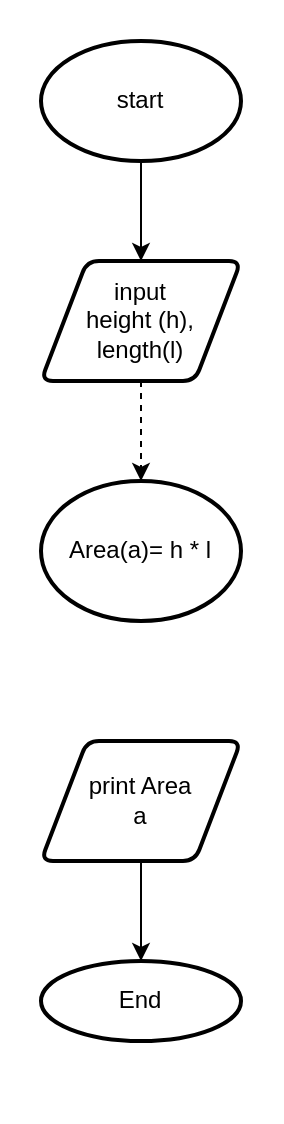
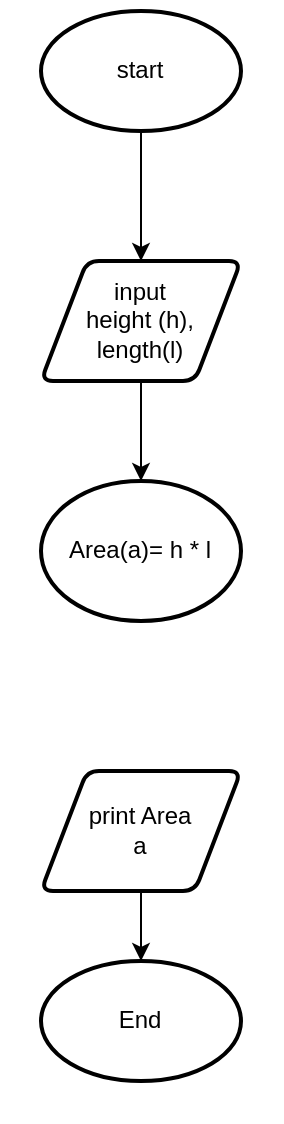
(141, 101) -> (141, 71)
(141, 425) -> (141, 425)
(141, 801) -> (141, 831)
(141, 1001) -> (141, 1021)
